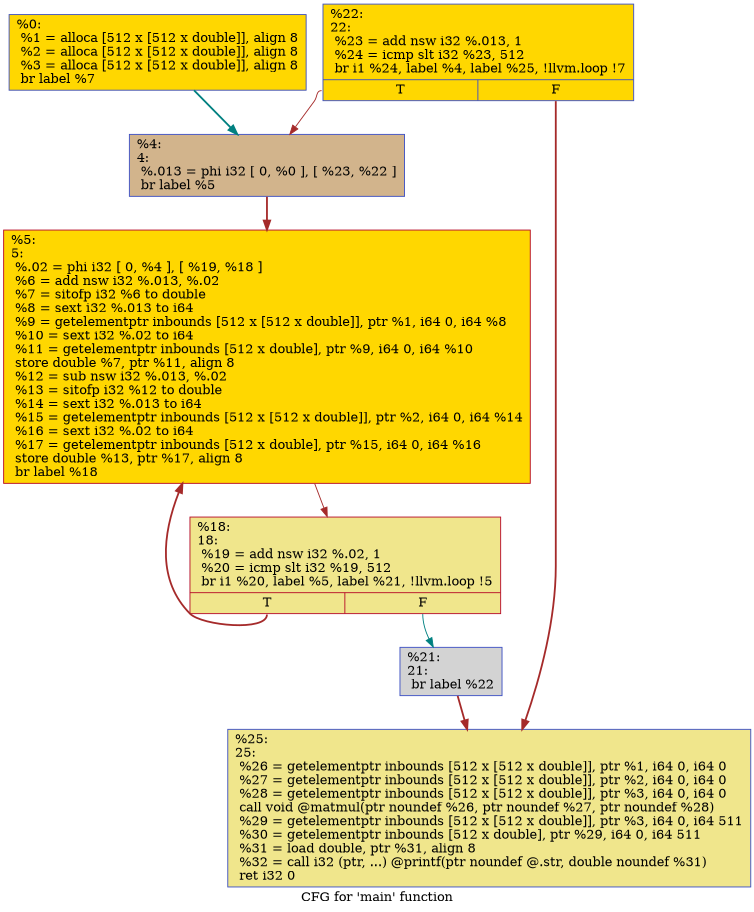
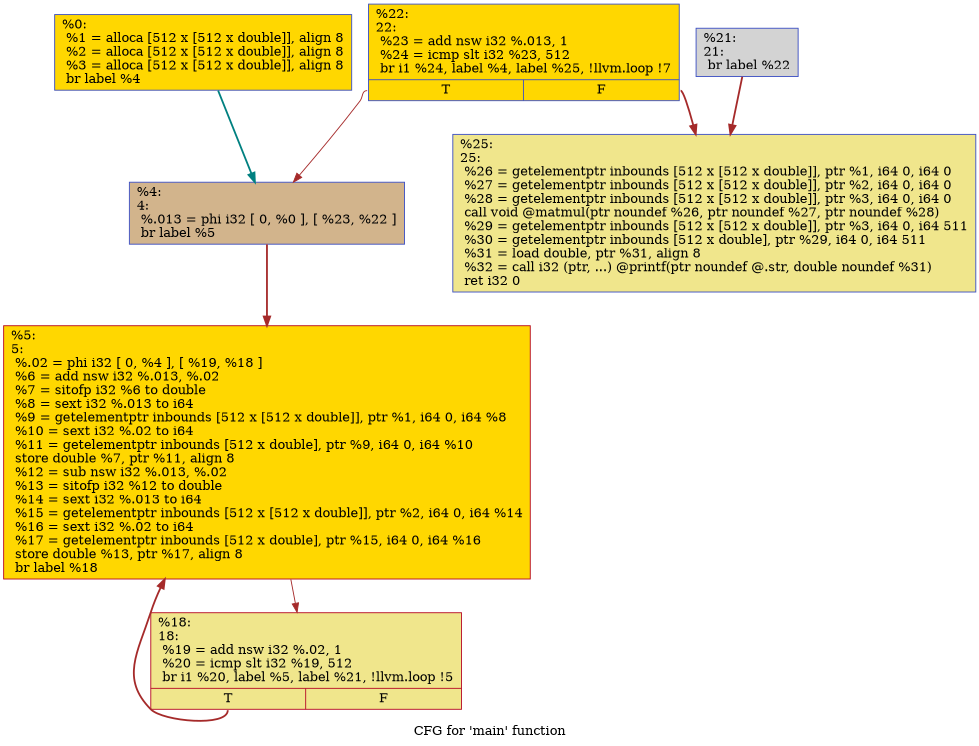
(56, 79) -> (102, 79)
(425, 627) -> none
